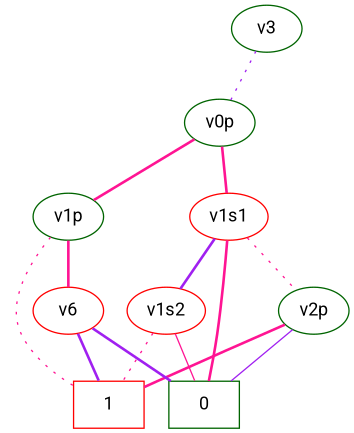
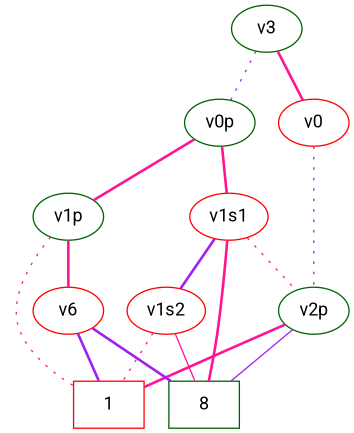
none -> (314, 123)
(204, 405) -> (204, 405)
